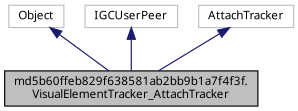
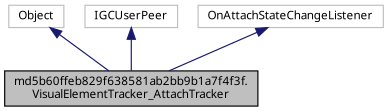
(246, 16) -> (291, 16)
